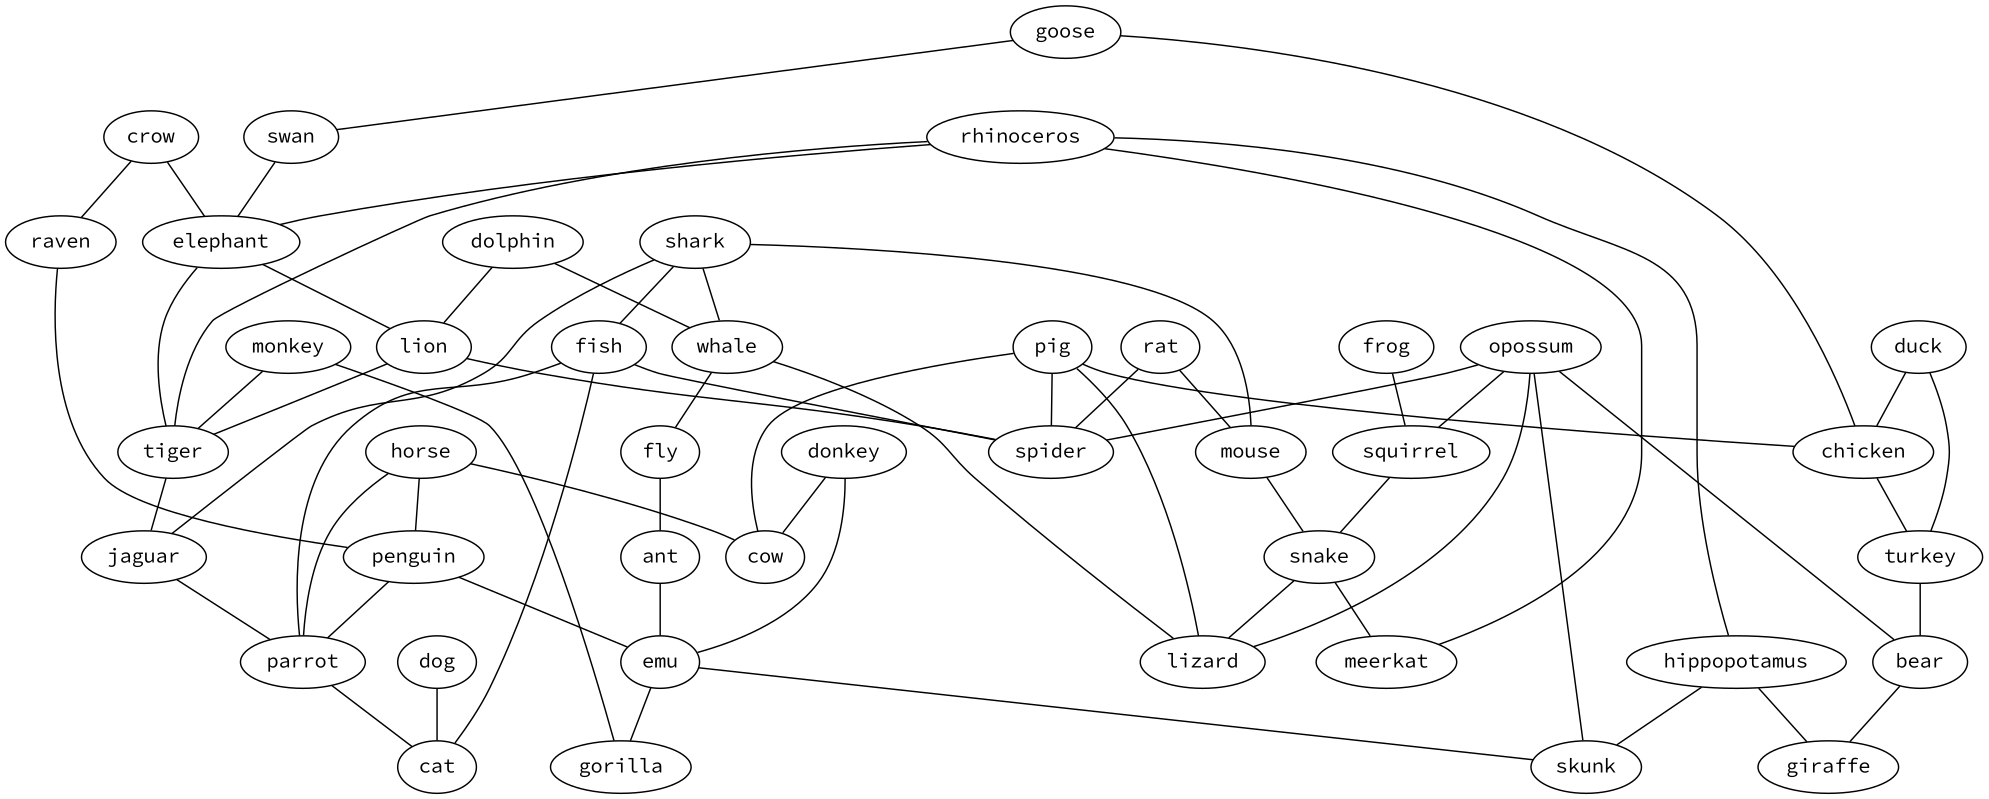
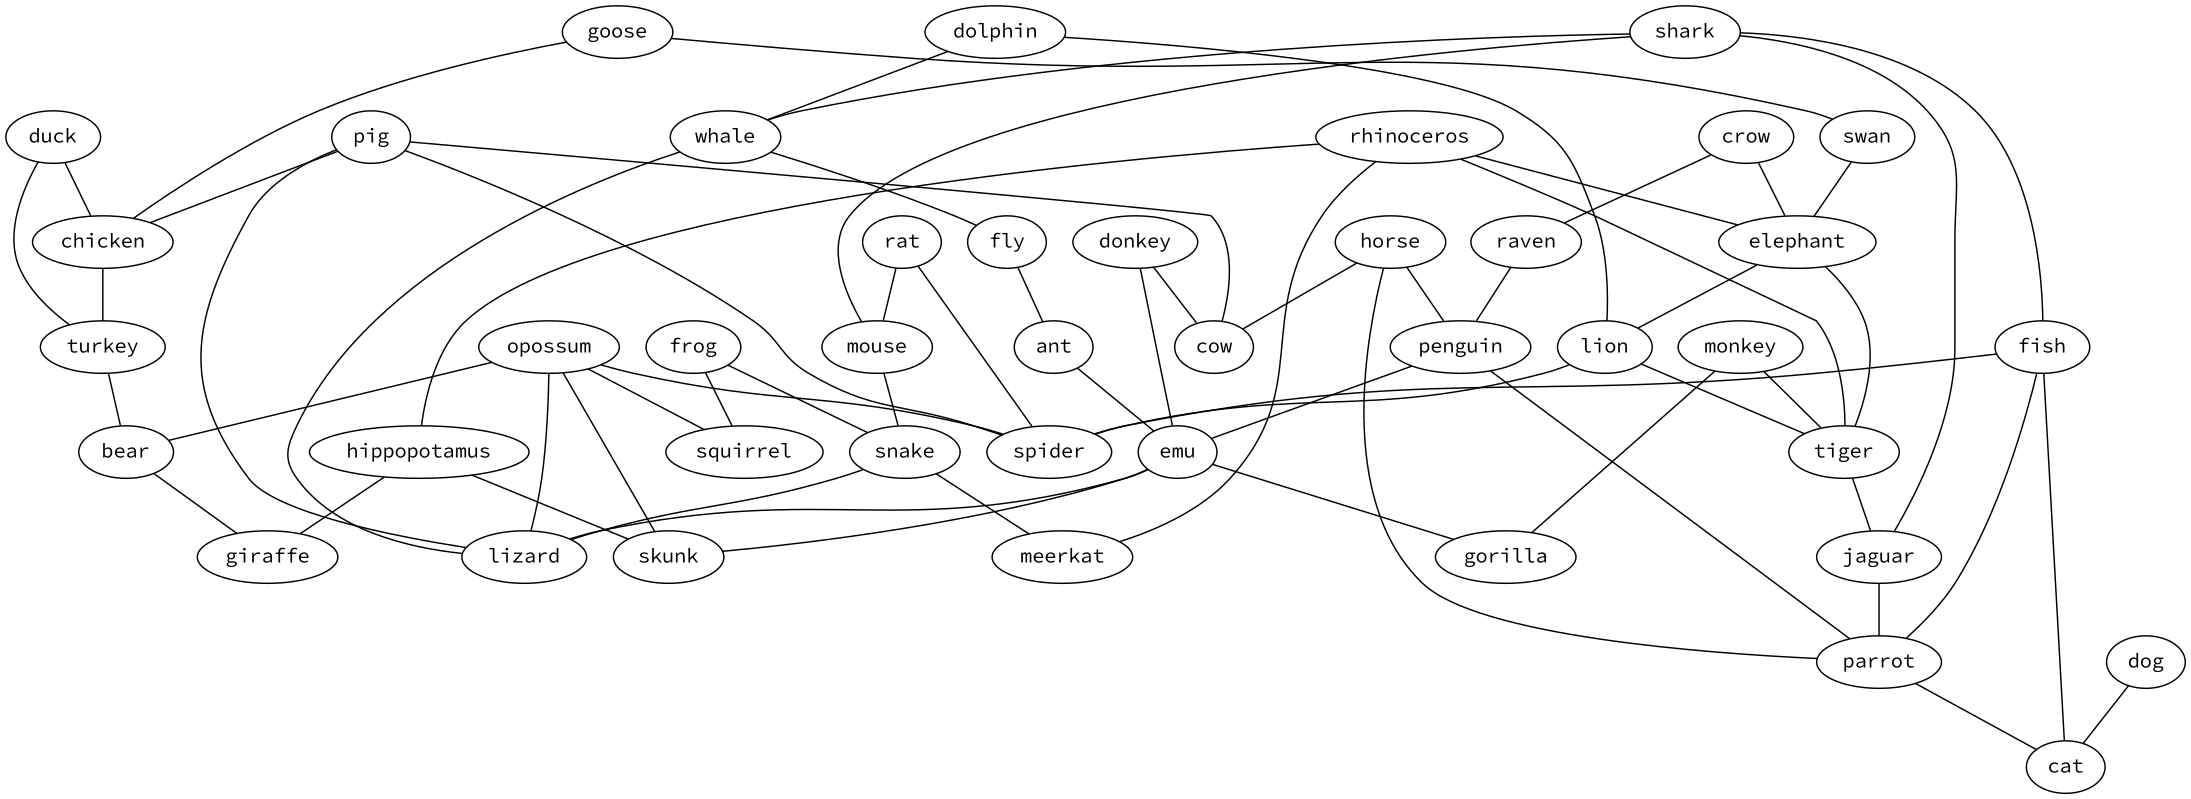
(1365, 505) -> (822, 411)
none -> (860, 510)
